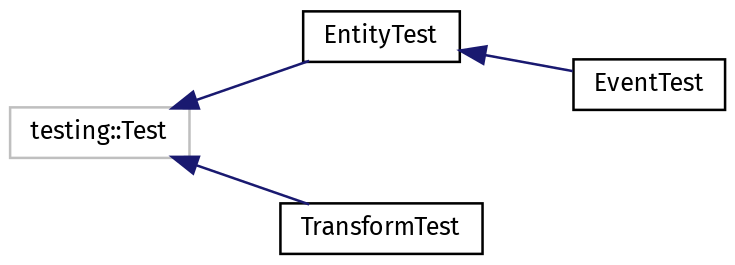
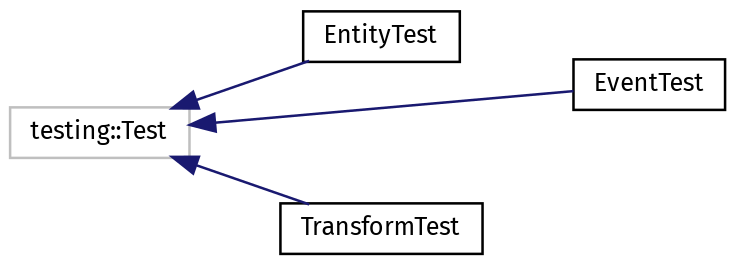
(529, 63) -> (394, 107)
